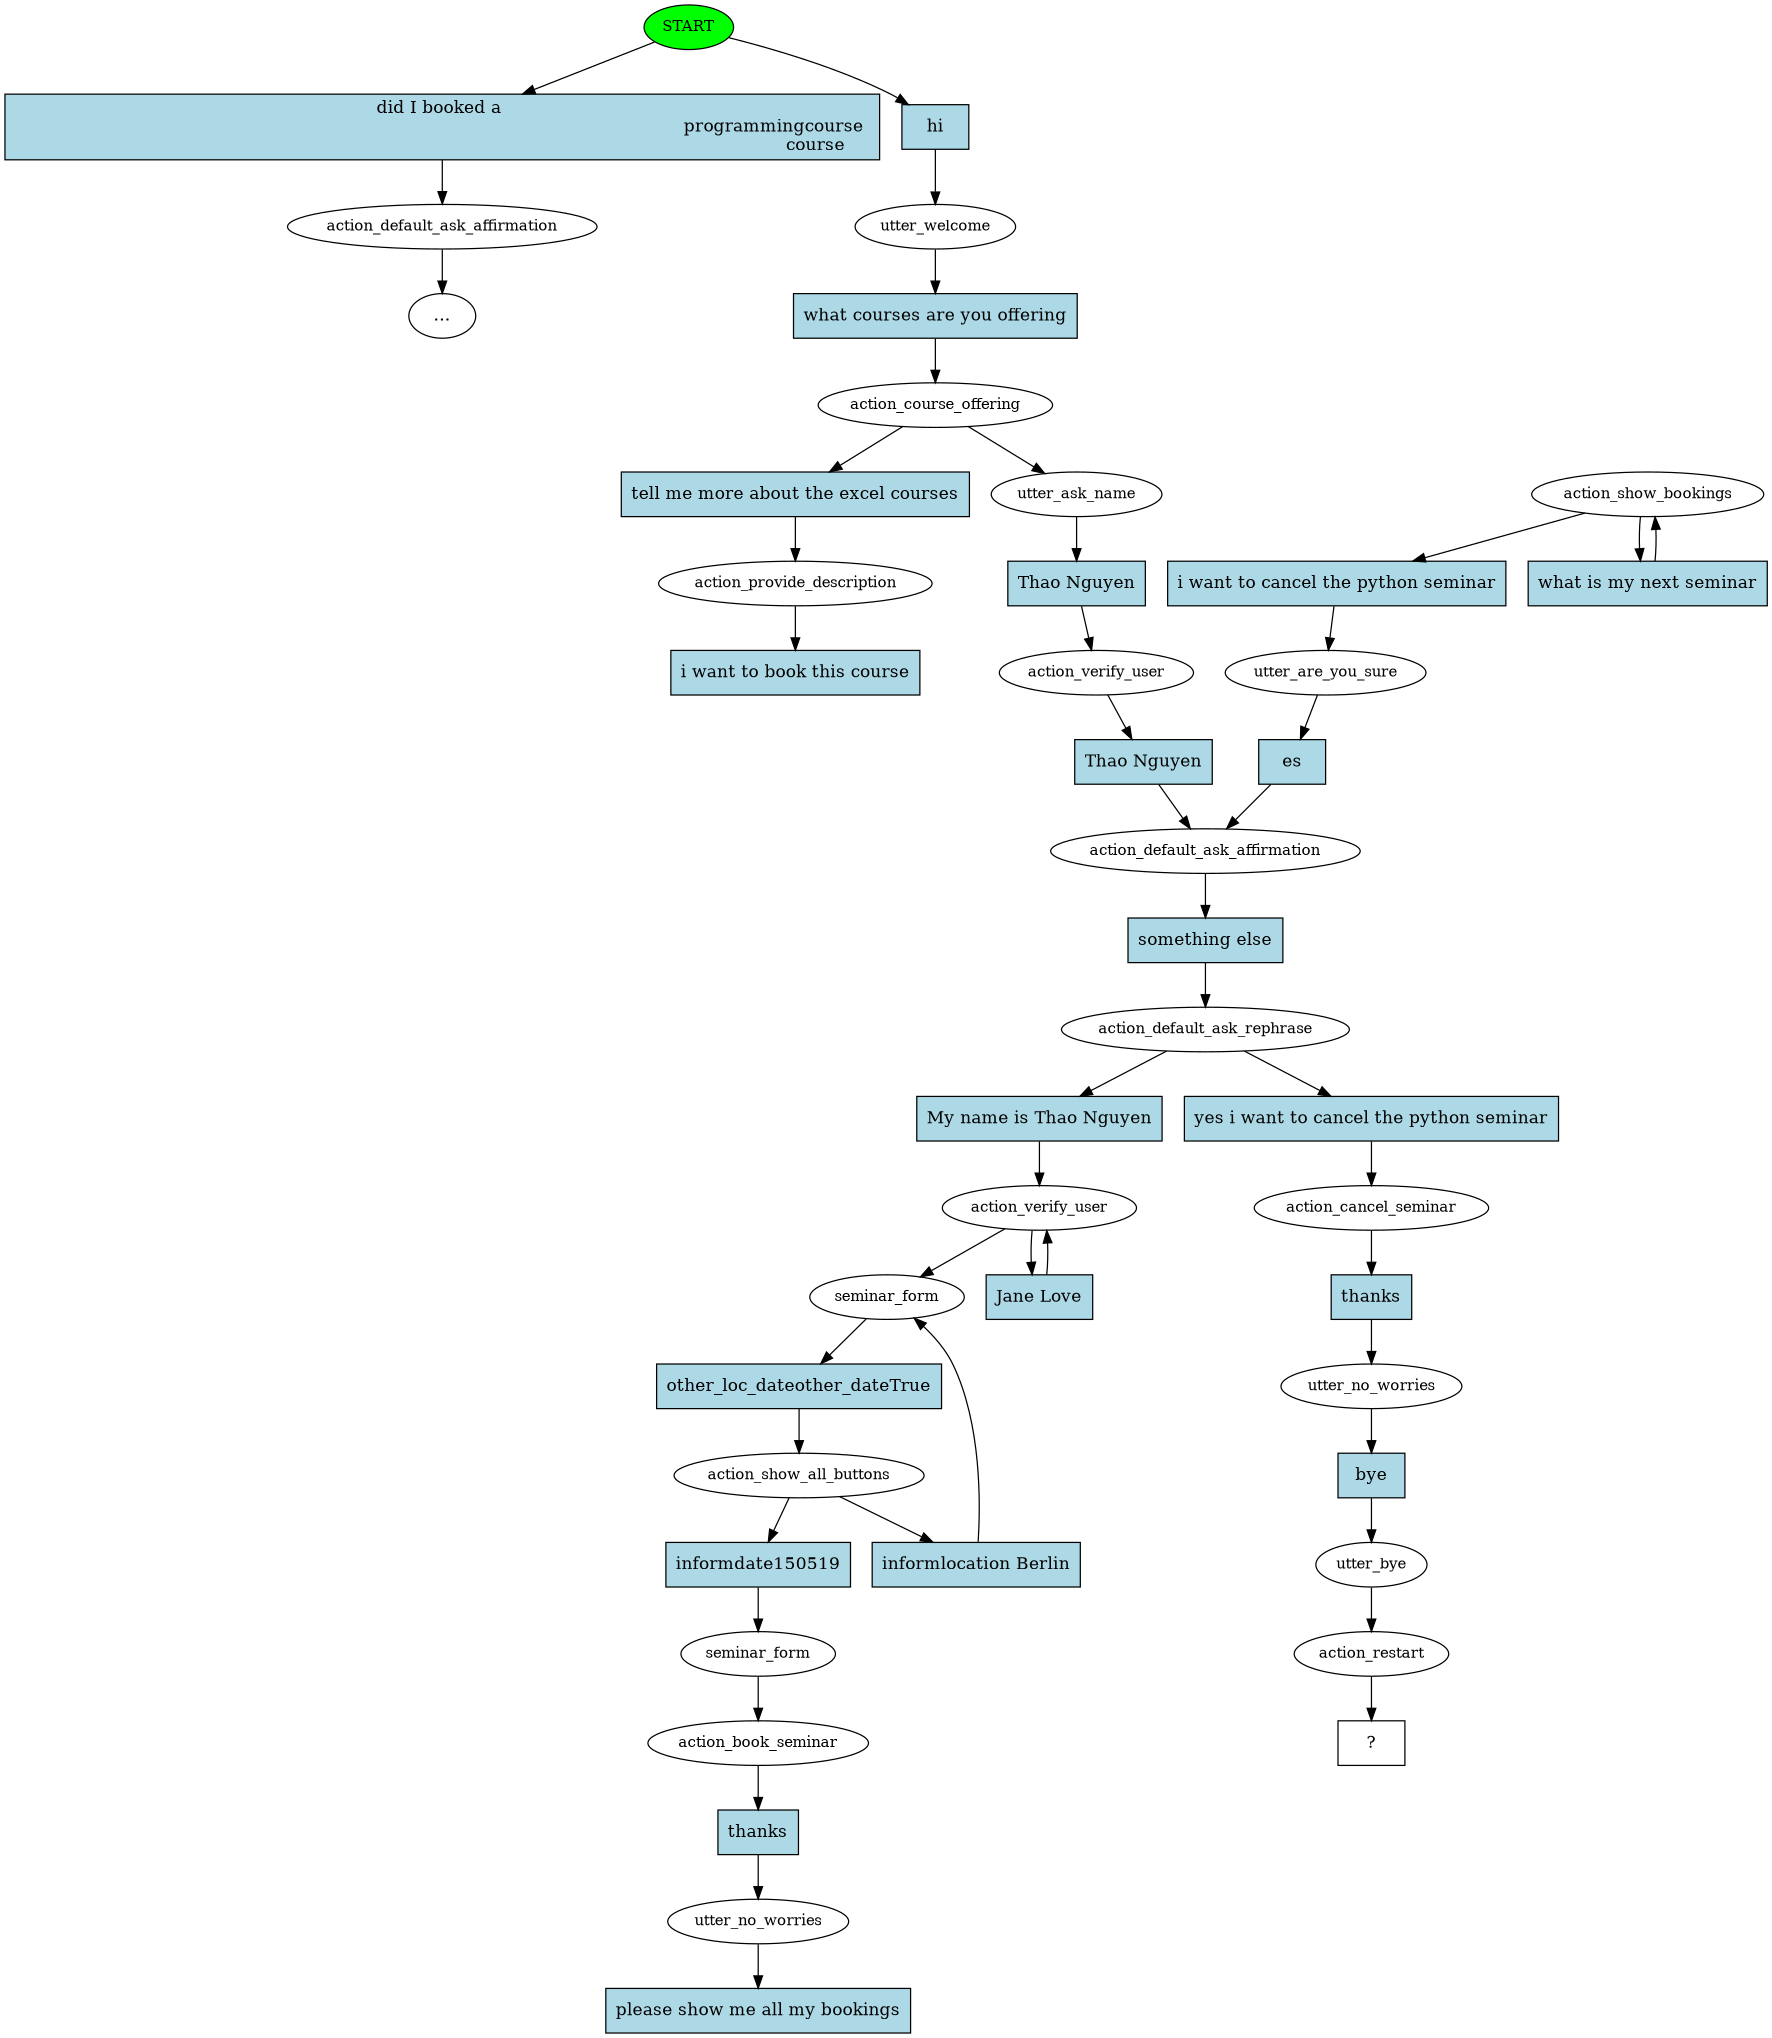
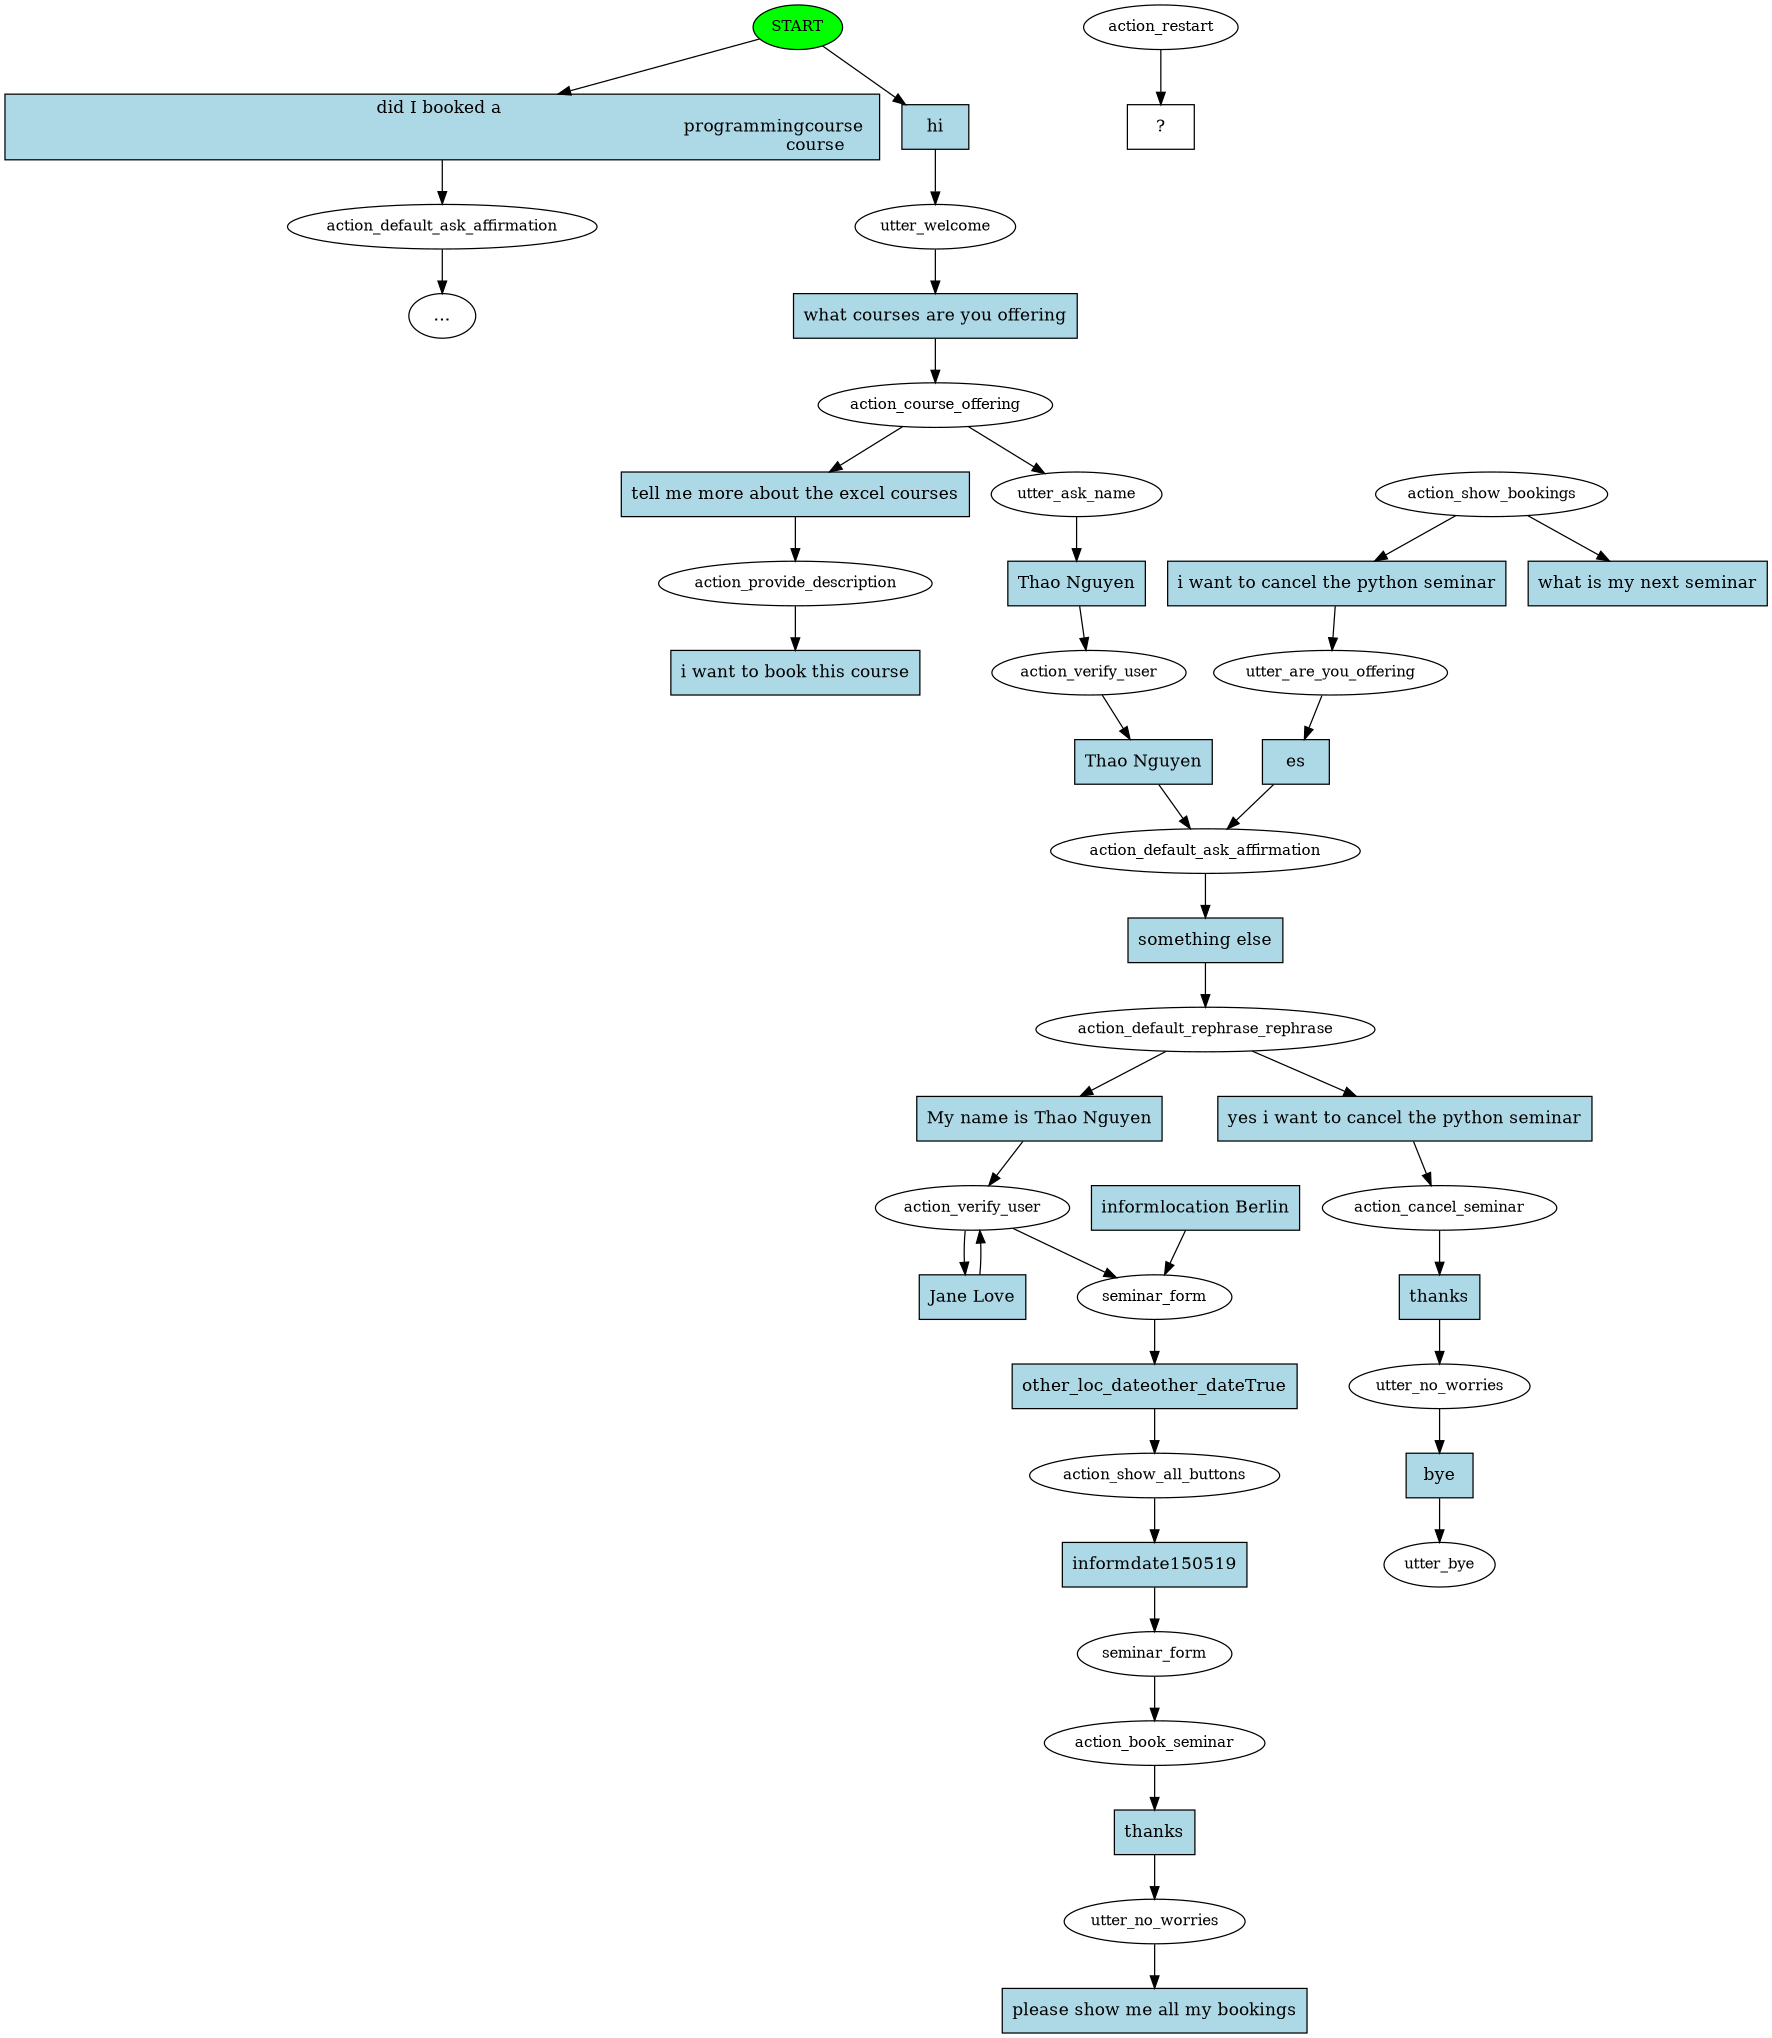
(1656, 545) -> none
(1326, 673) -> (1331, 673)
(1205, 1030) -> (1205, 1030)
(881, 1517) -> none
(1371, 1603) -> none
